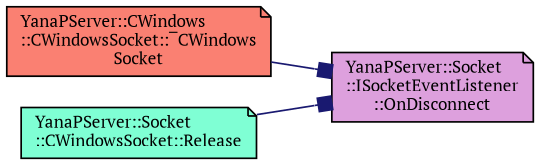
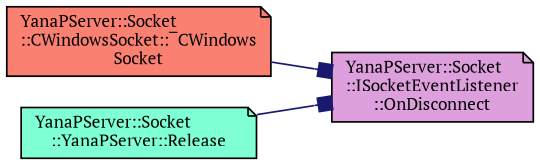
(139, 41) -> (139, 41)
(139, 133) -> (139, 133)
